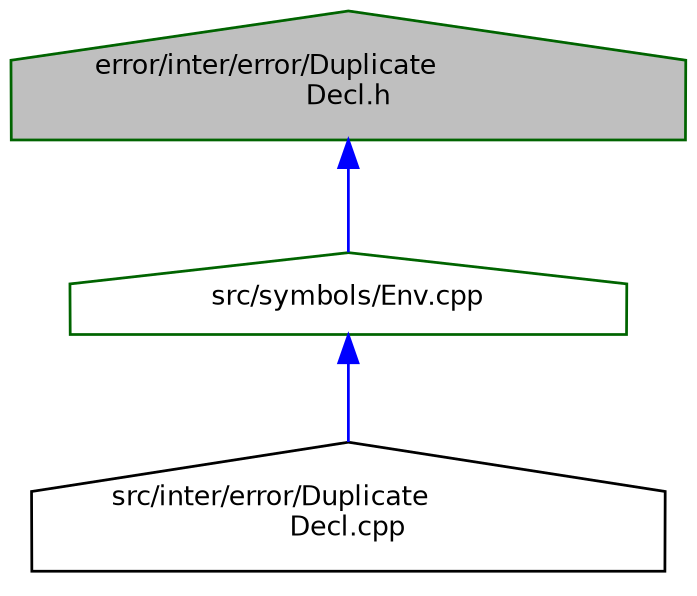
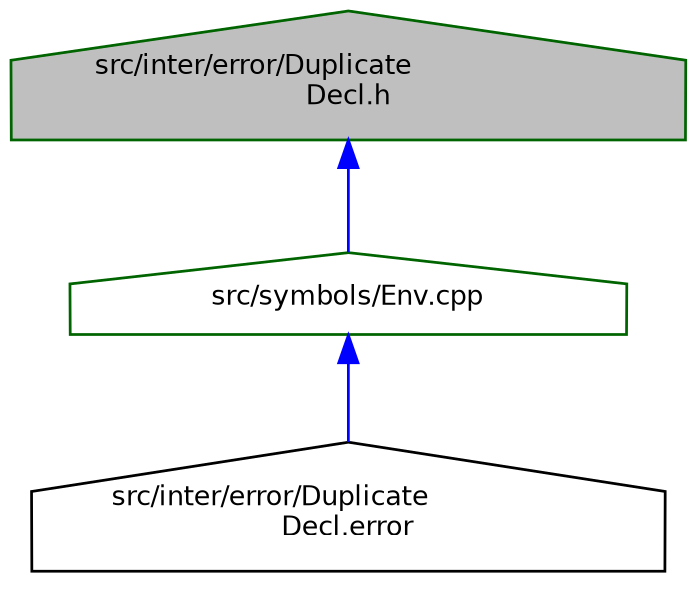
(348, 82) -> (348, 82)
(348, 514) -> (348, 514)
